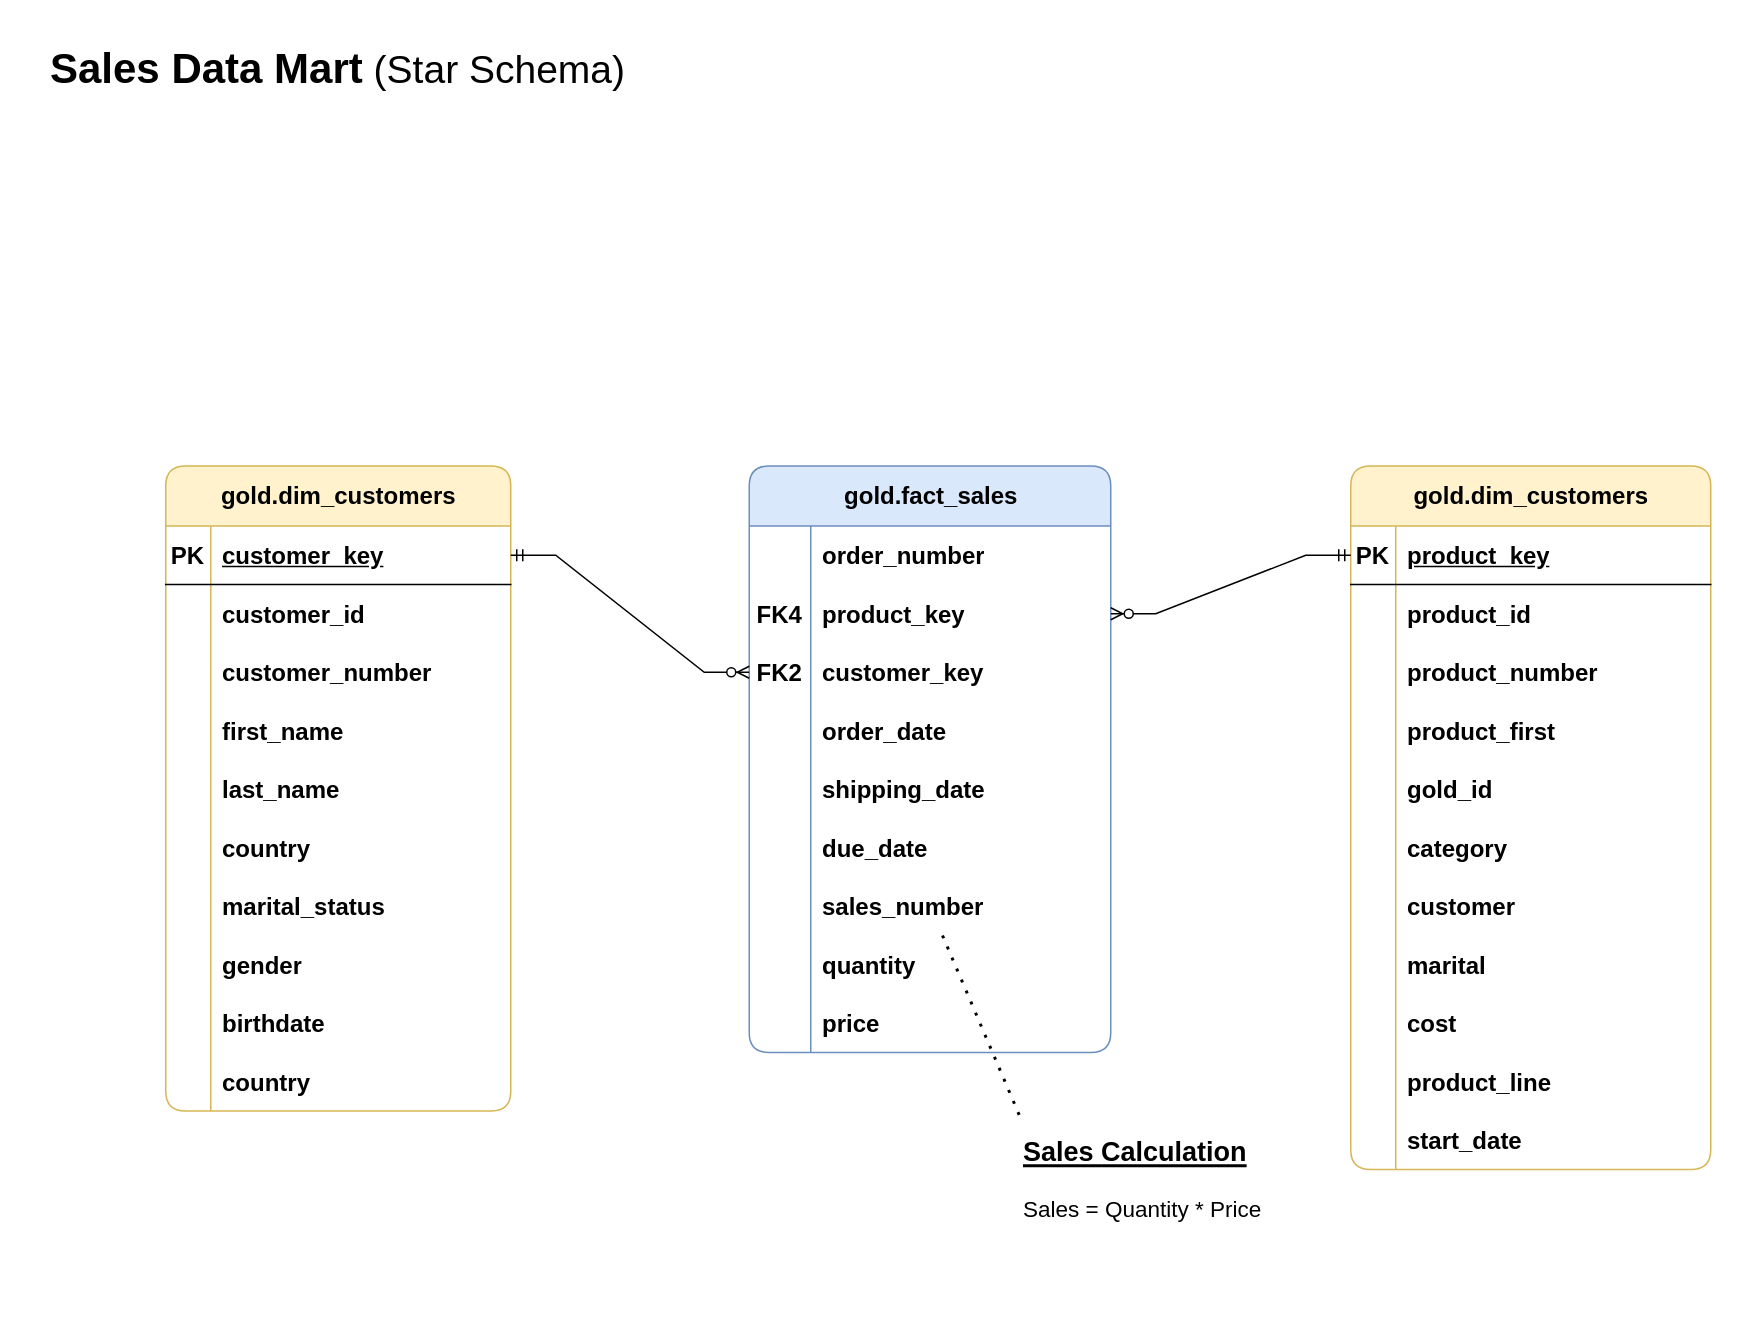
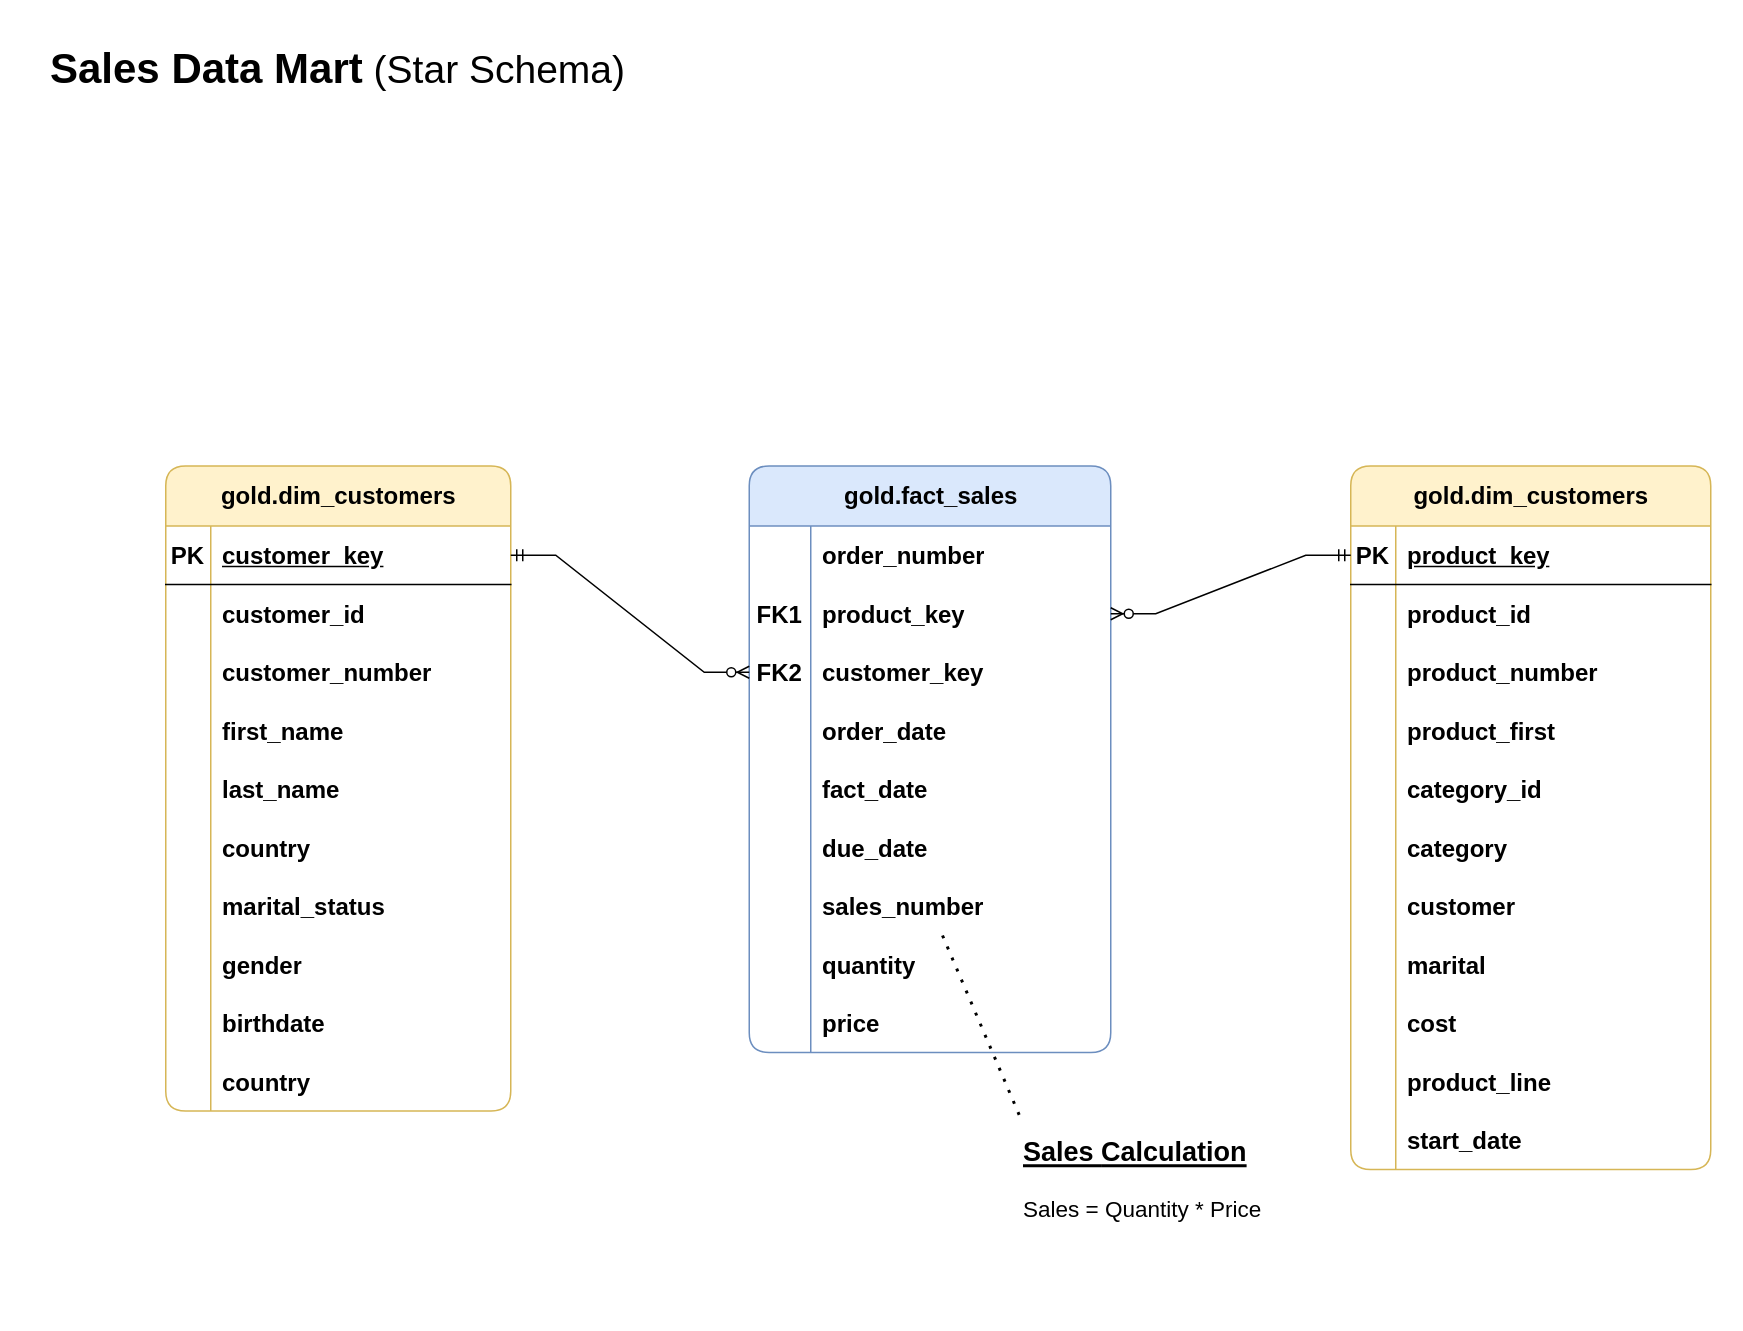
(780, 614) -> (780, 614)
(904, 790) -> (883, 790)
(1449, 790) -> (1479, 790)
